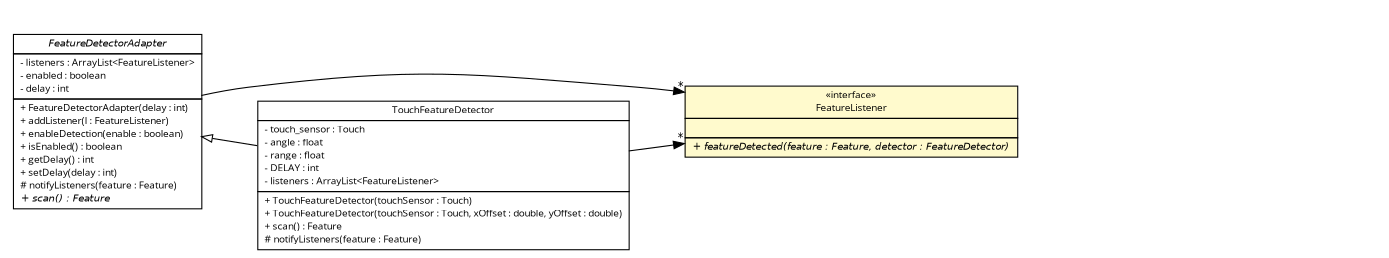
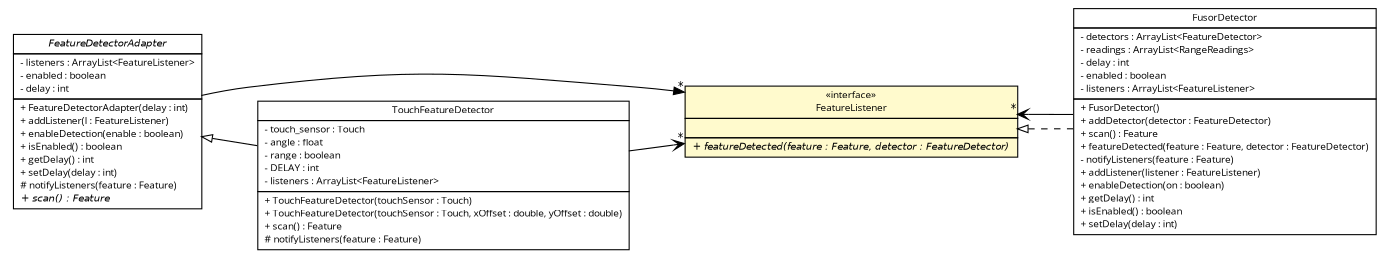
none -> (1224, 122)
(651, 148) -> (651, 148)
(295, 156) -> (303, 156)
